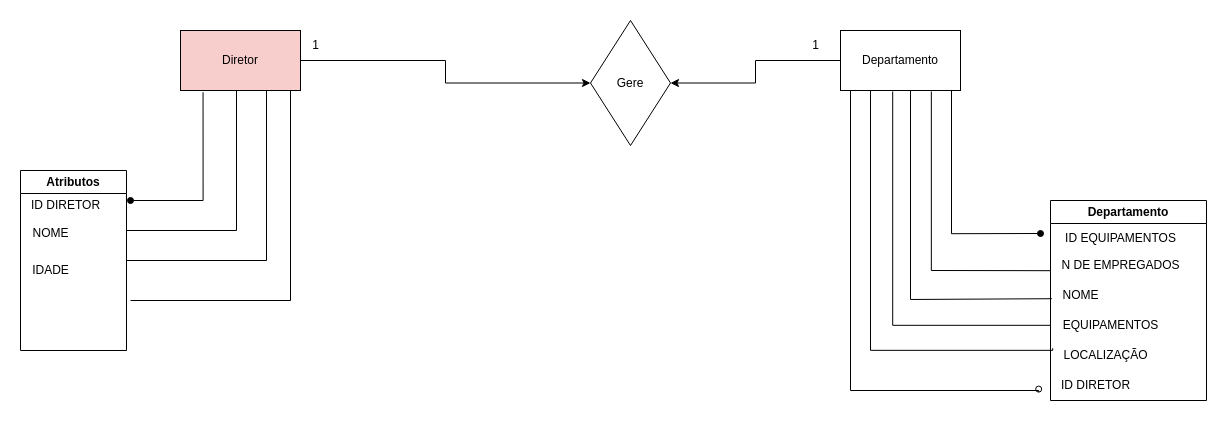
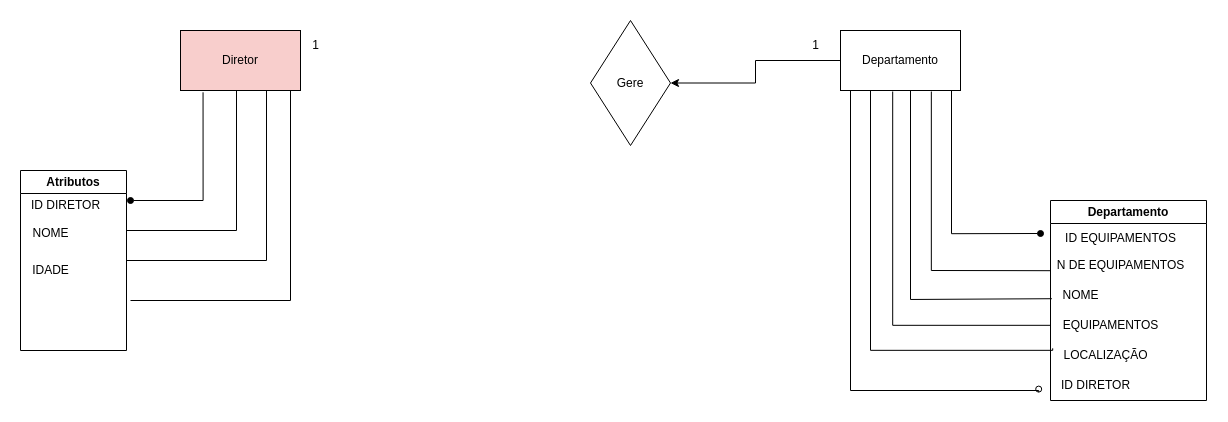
(446, 68) -> none
(1121, 266) -> (1121, 266)
